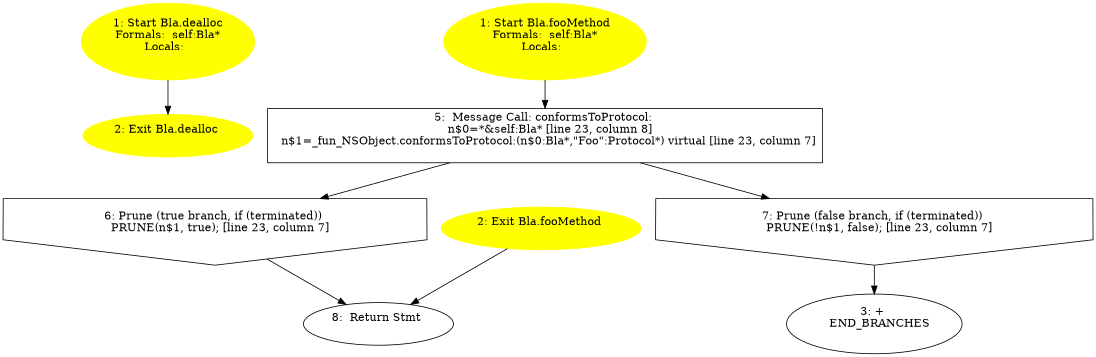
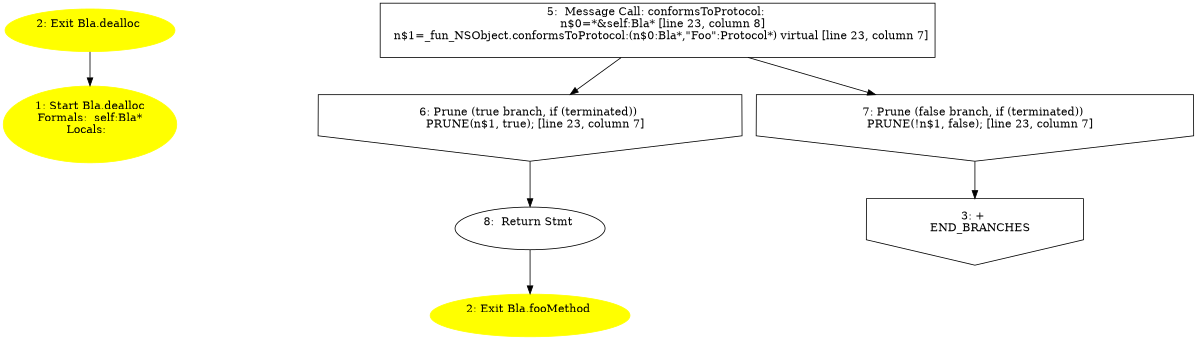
(545, 42) -> none
(168, 93) -> (90, 65)
(463, 275) -> (530, 268)
(874, 324) -> (975, 228)
